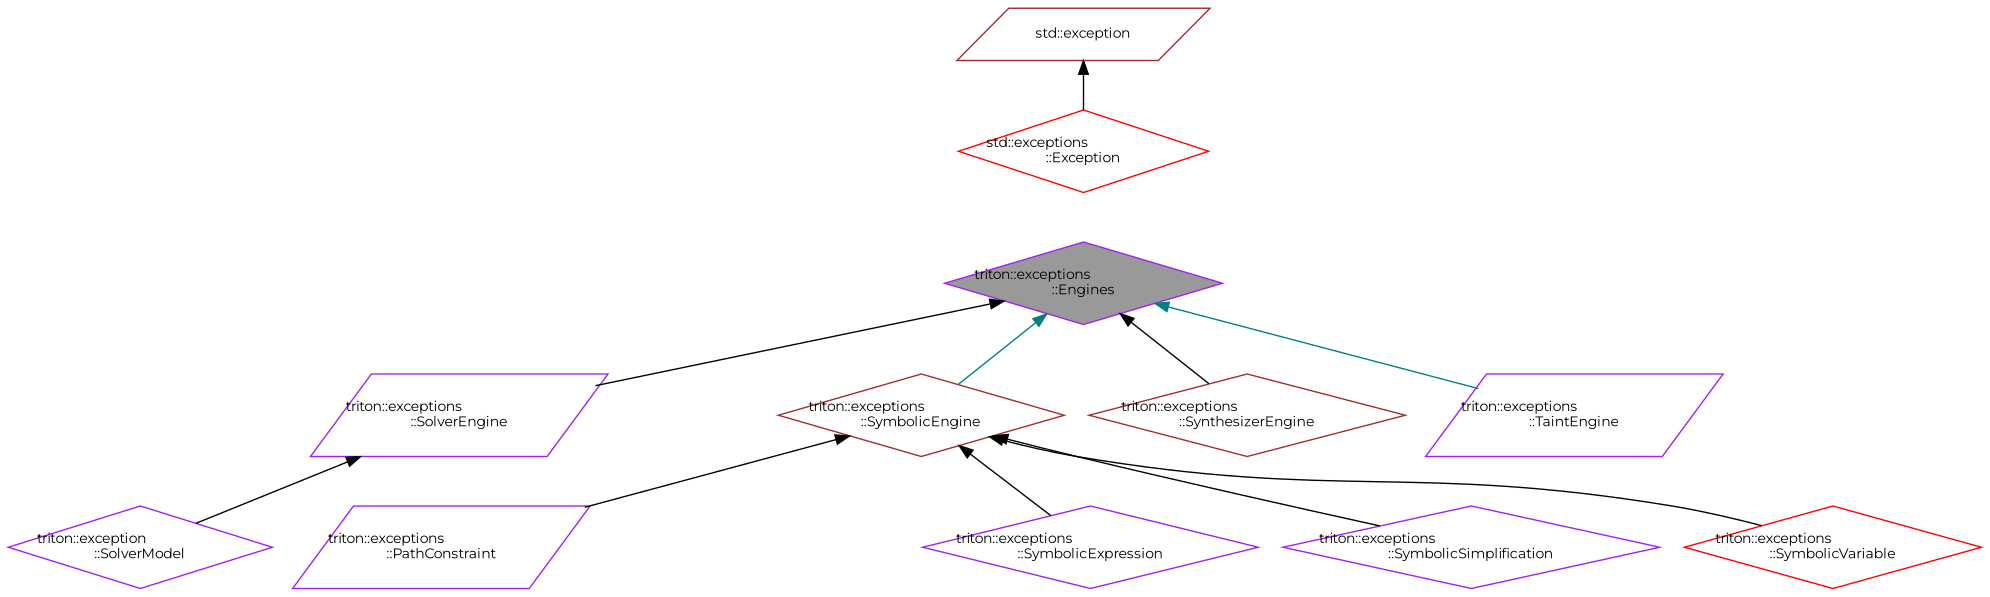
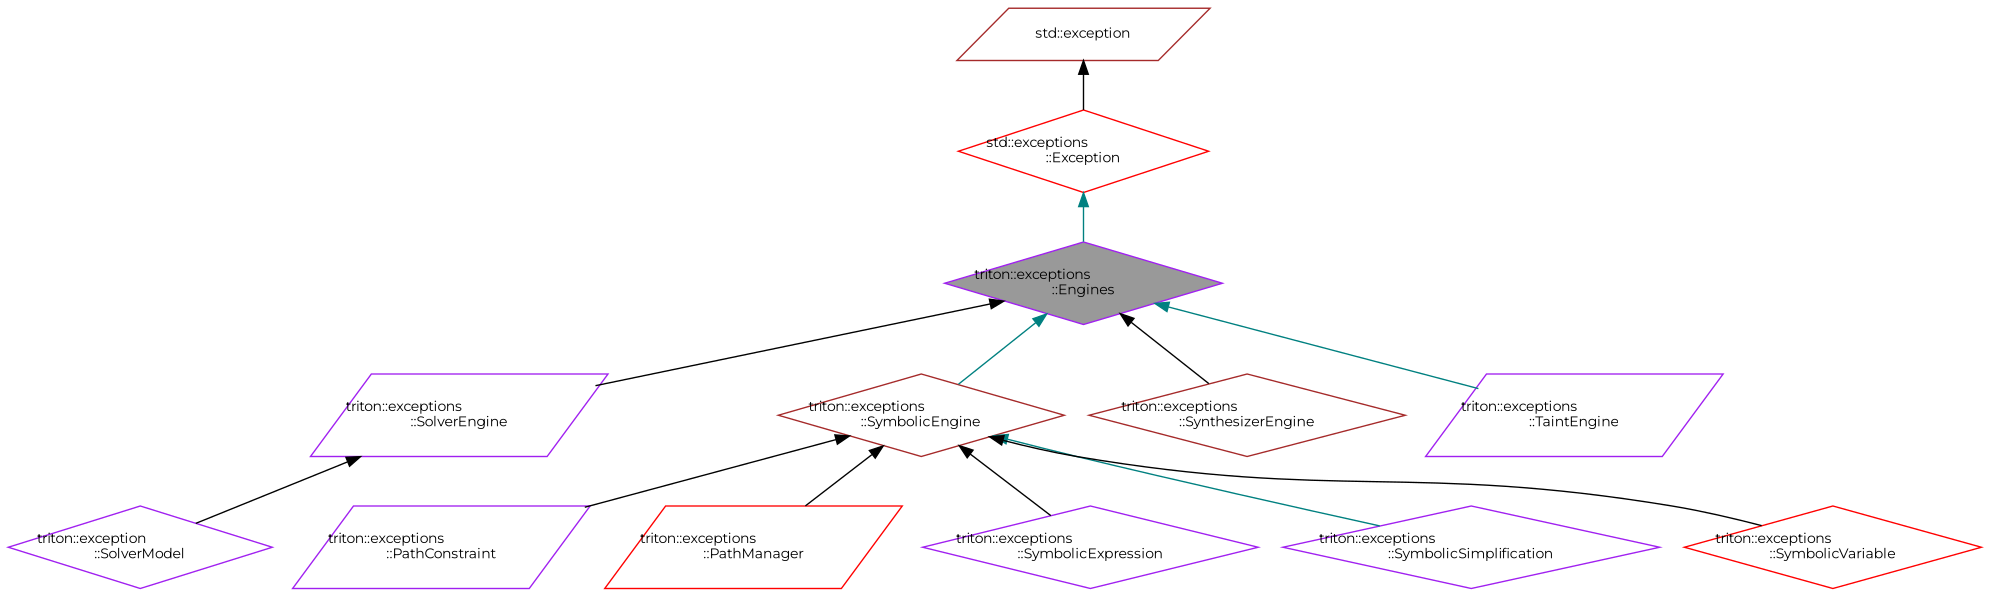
none -> (1084, 224)
(1193, 484) -> (1193, 484)
none -> (754, 547)
